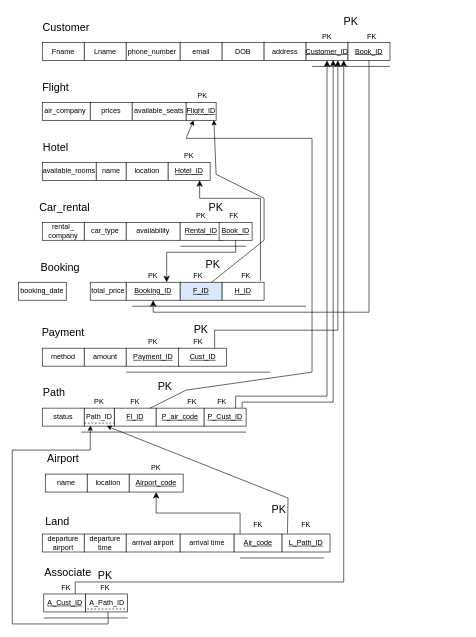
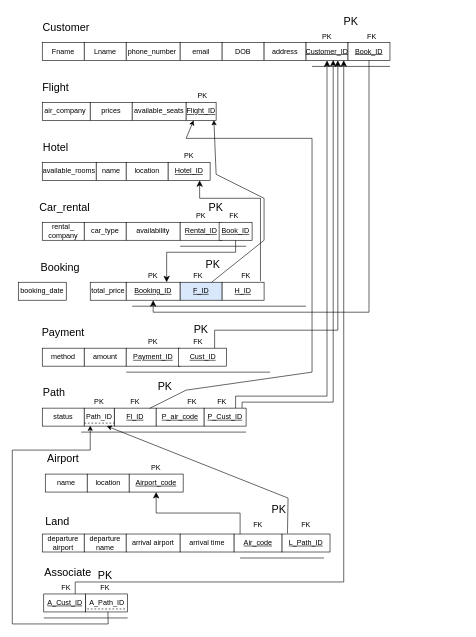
(105, 543) -> (105, 543)
